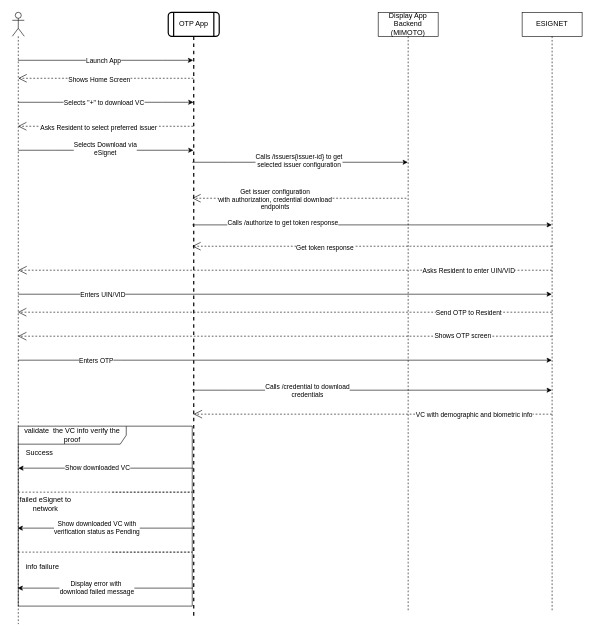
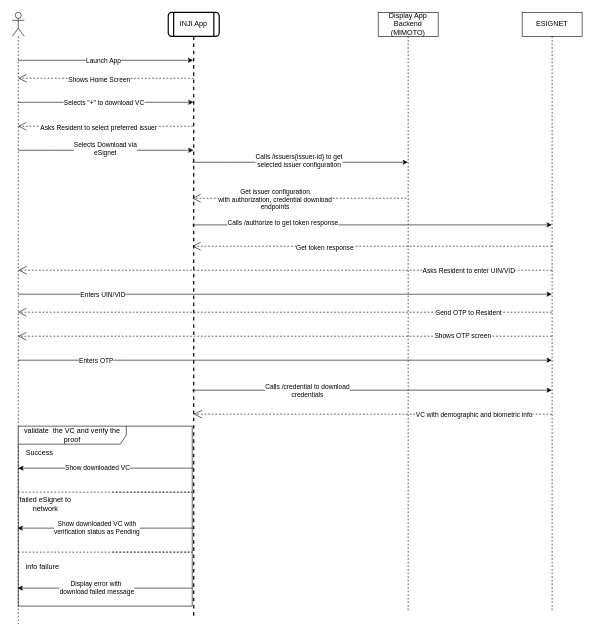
(194, 24) -> (194, 24)
(72, 435) -> (72, 435)
